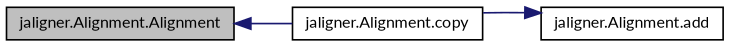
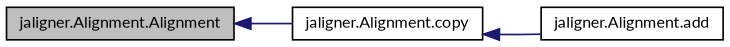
(504, 13) -> (520, 34)
